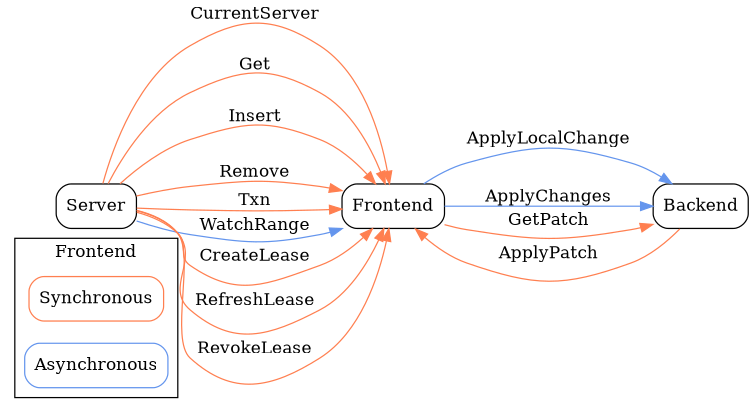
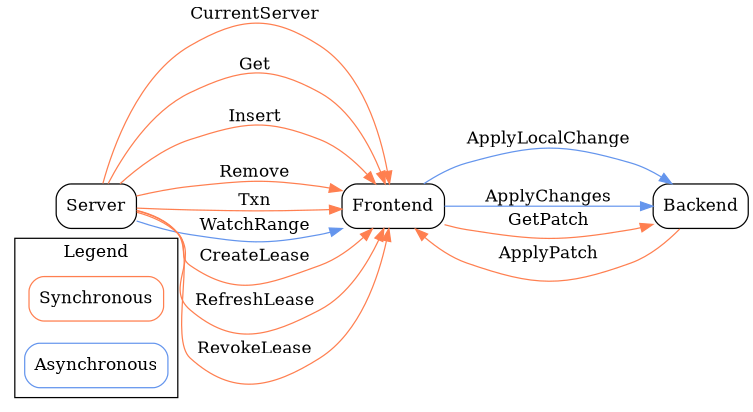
(96, 253) -> (96, 253)
